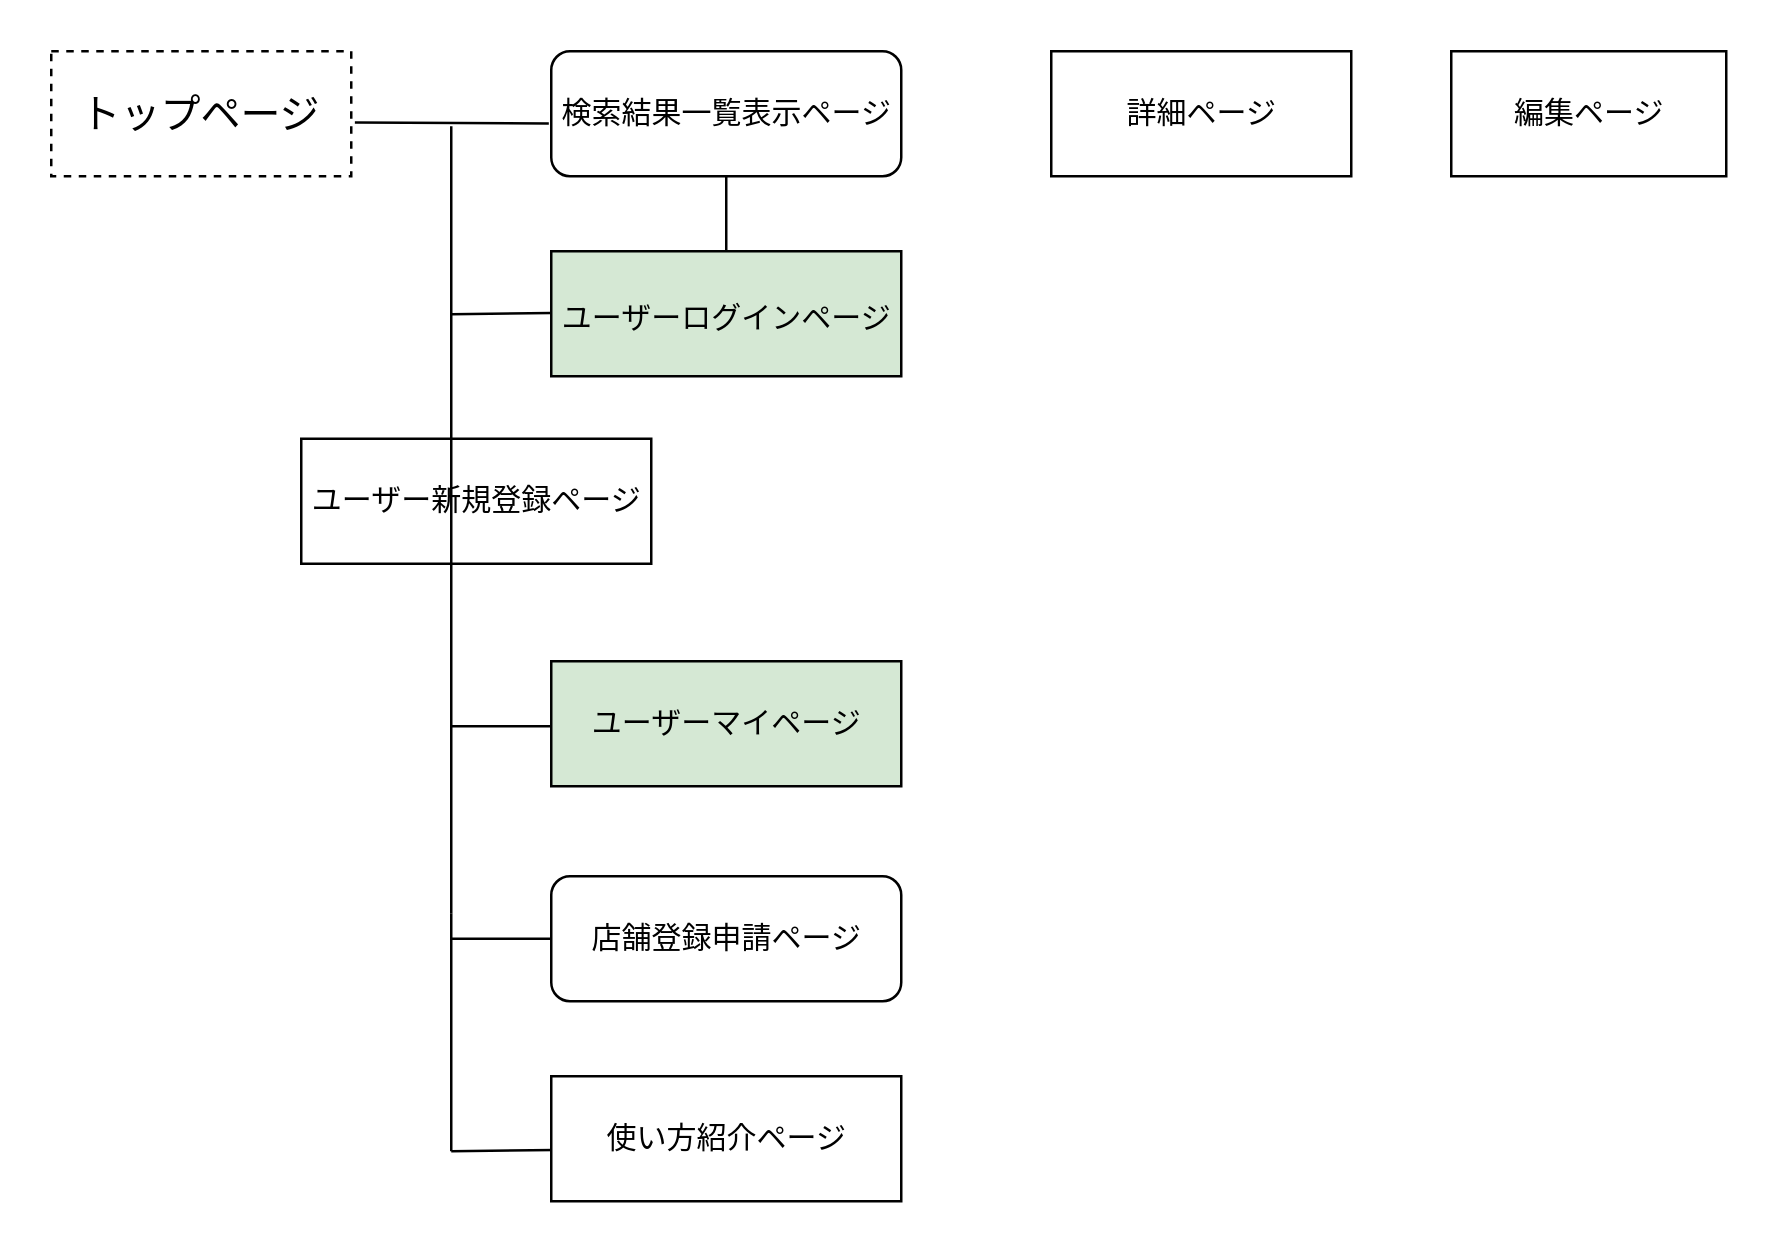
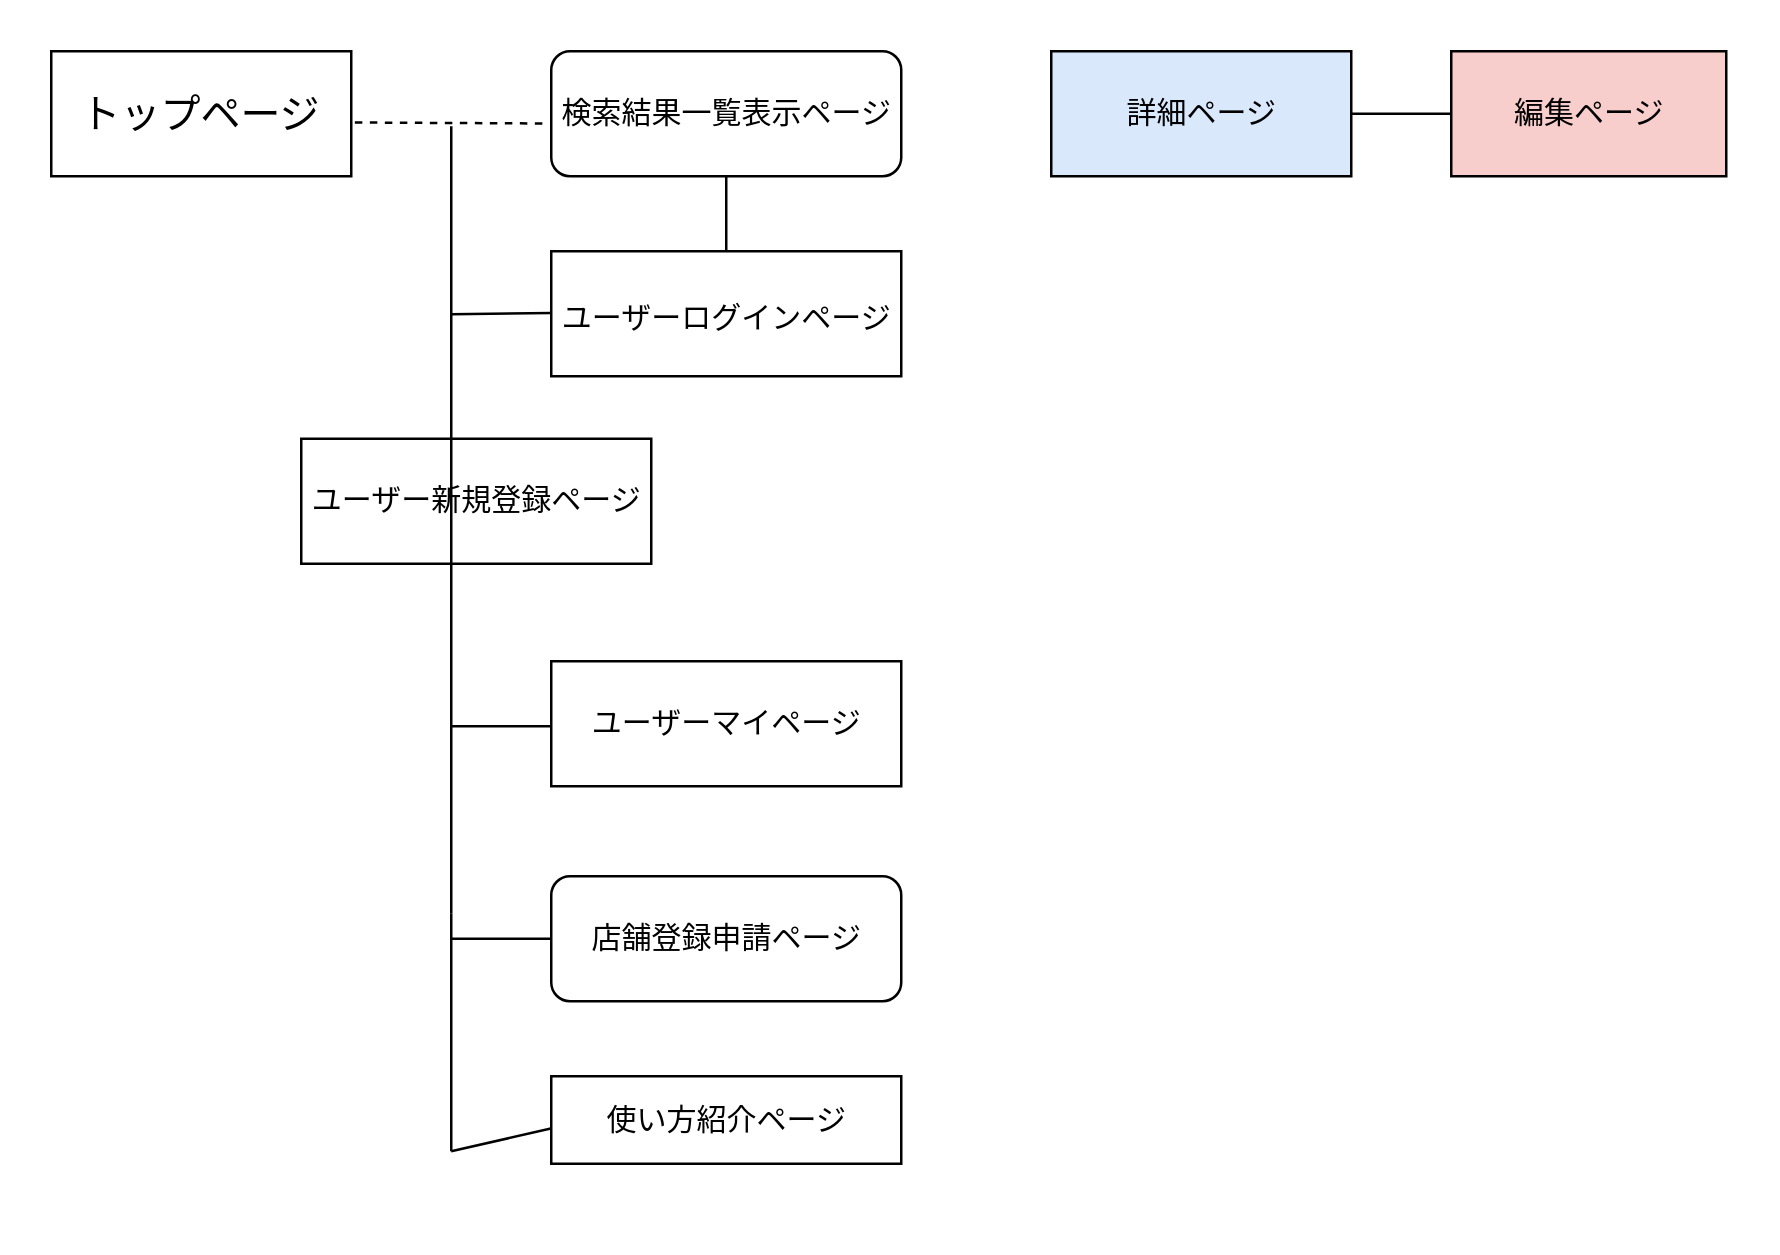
(201, 114) -> (201, 114)
(1201, 114) -> (1201, 114)
none -> (1401, 114)
(1589, 114) -> (1589, 114)
(454, 123) -> (454, 123)
(726, 314) -> (726, 314)
(726, 724) -> (726, 724)
(726, 1139) -> (726, 1120)
